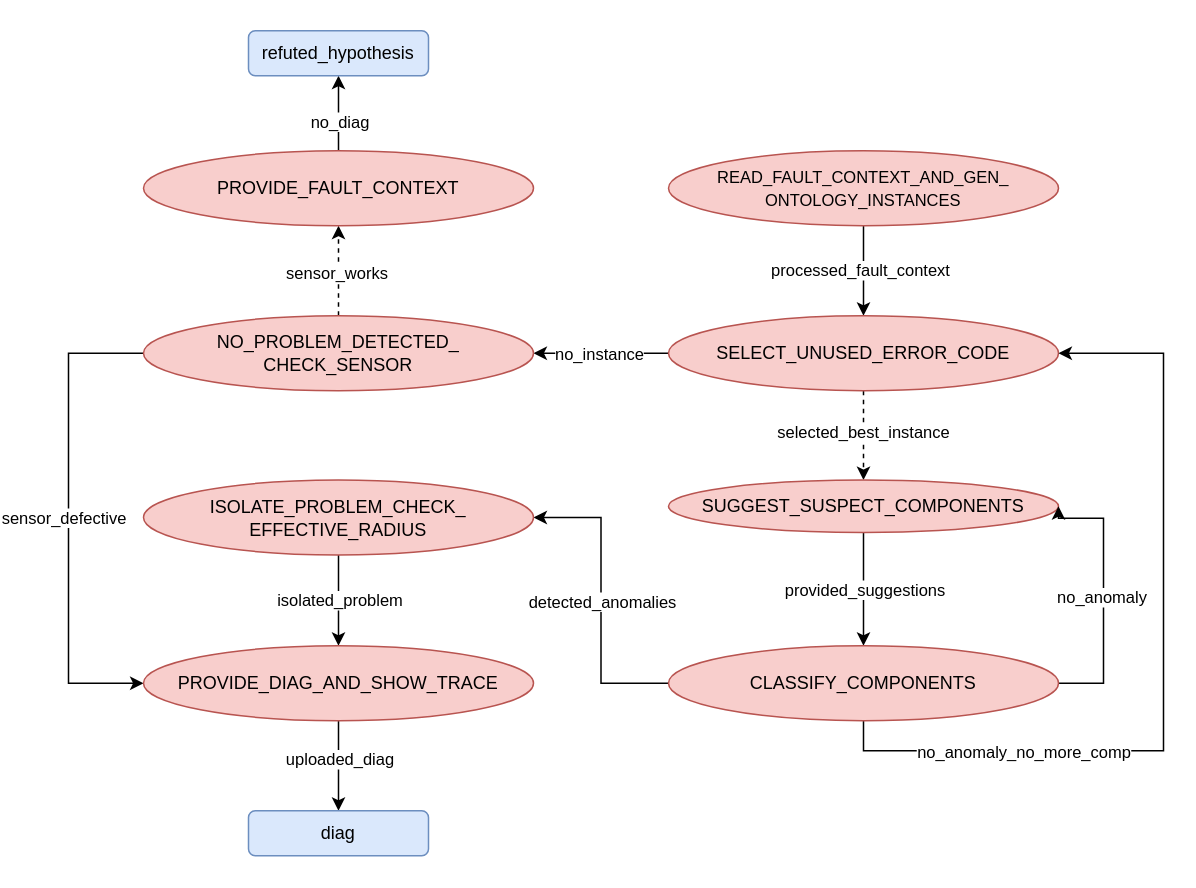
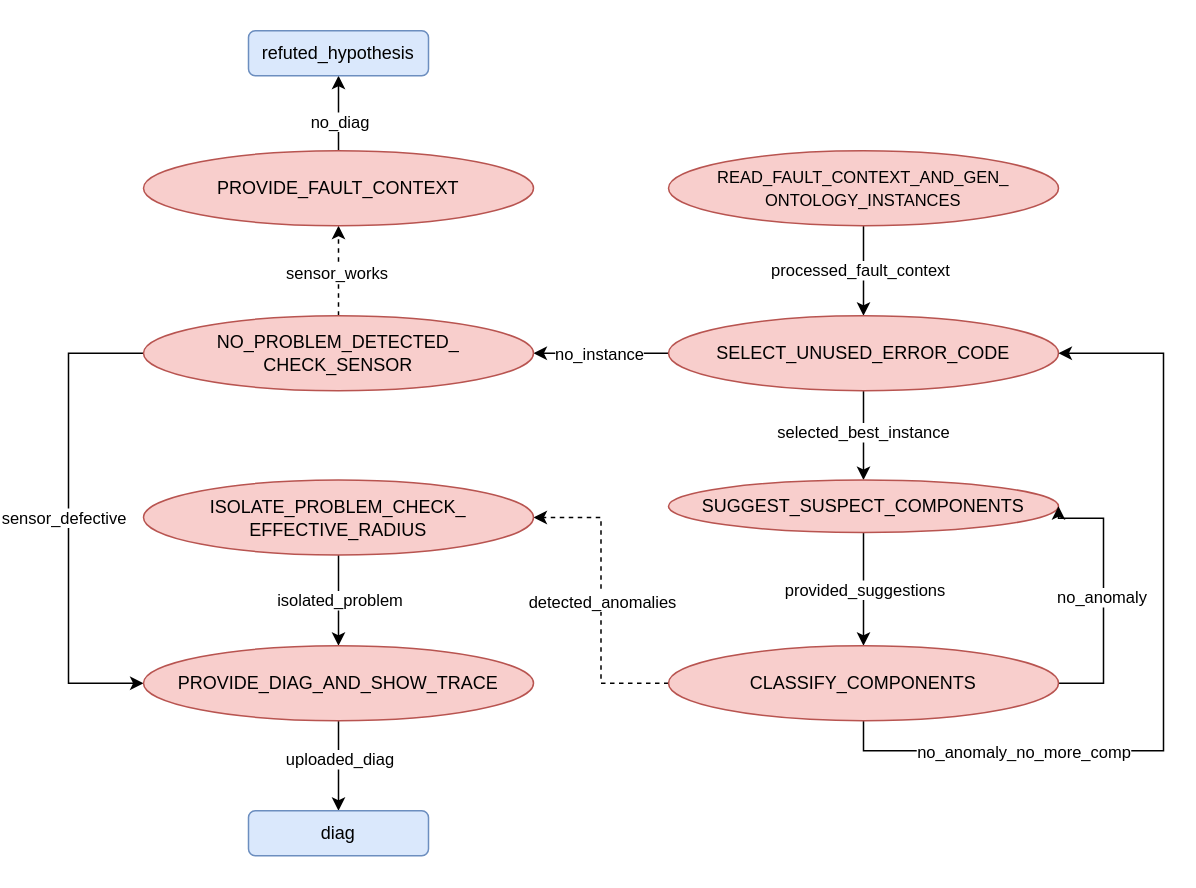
(863, 408) -> (863, 408)
(601, 681) -> (601, 681)
